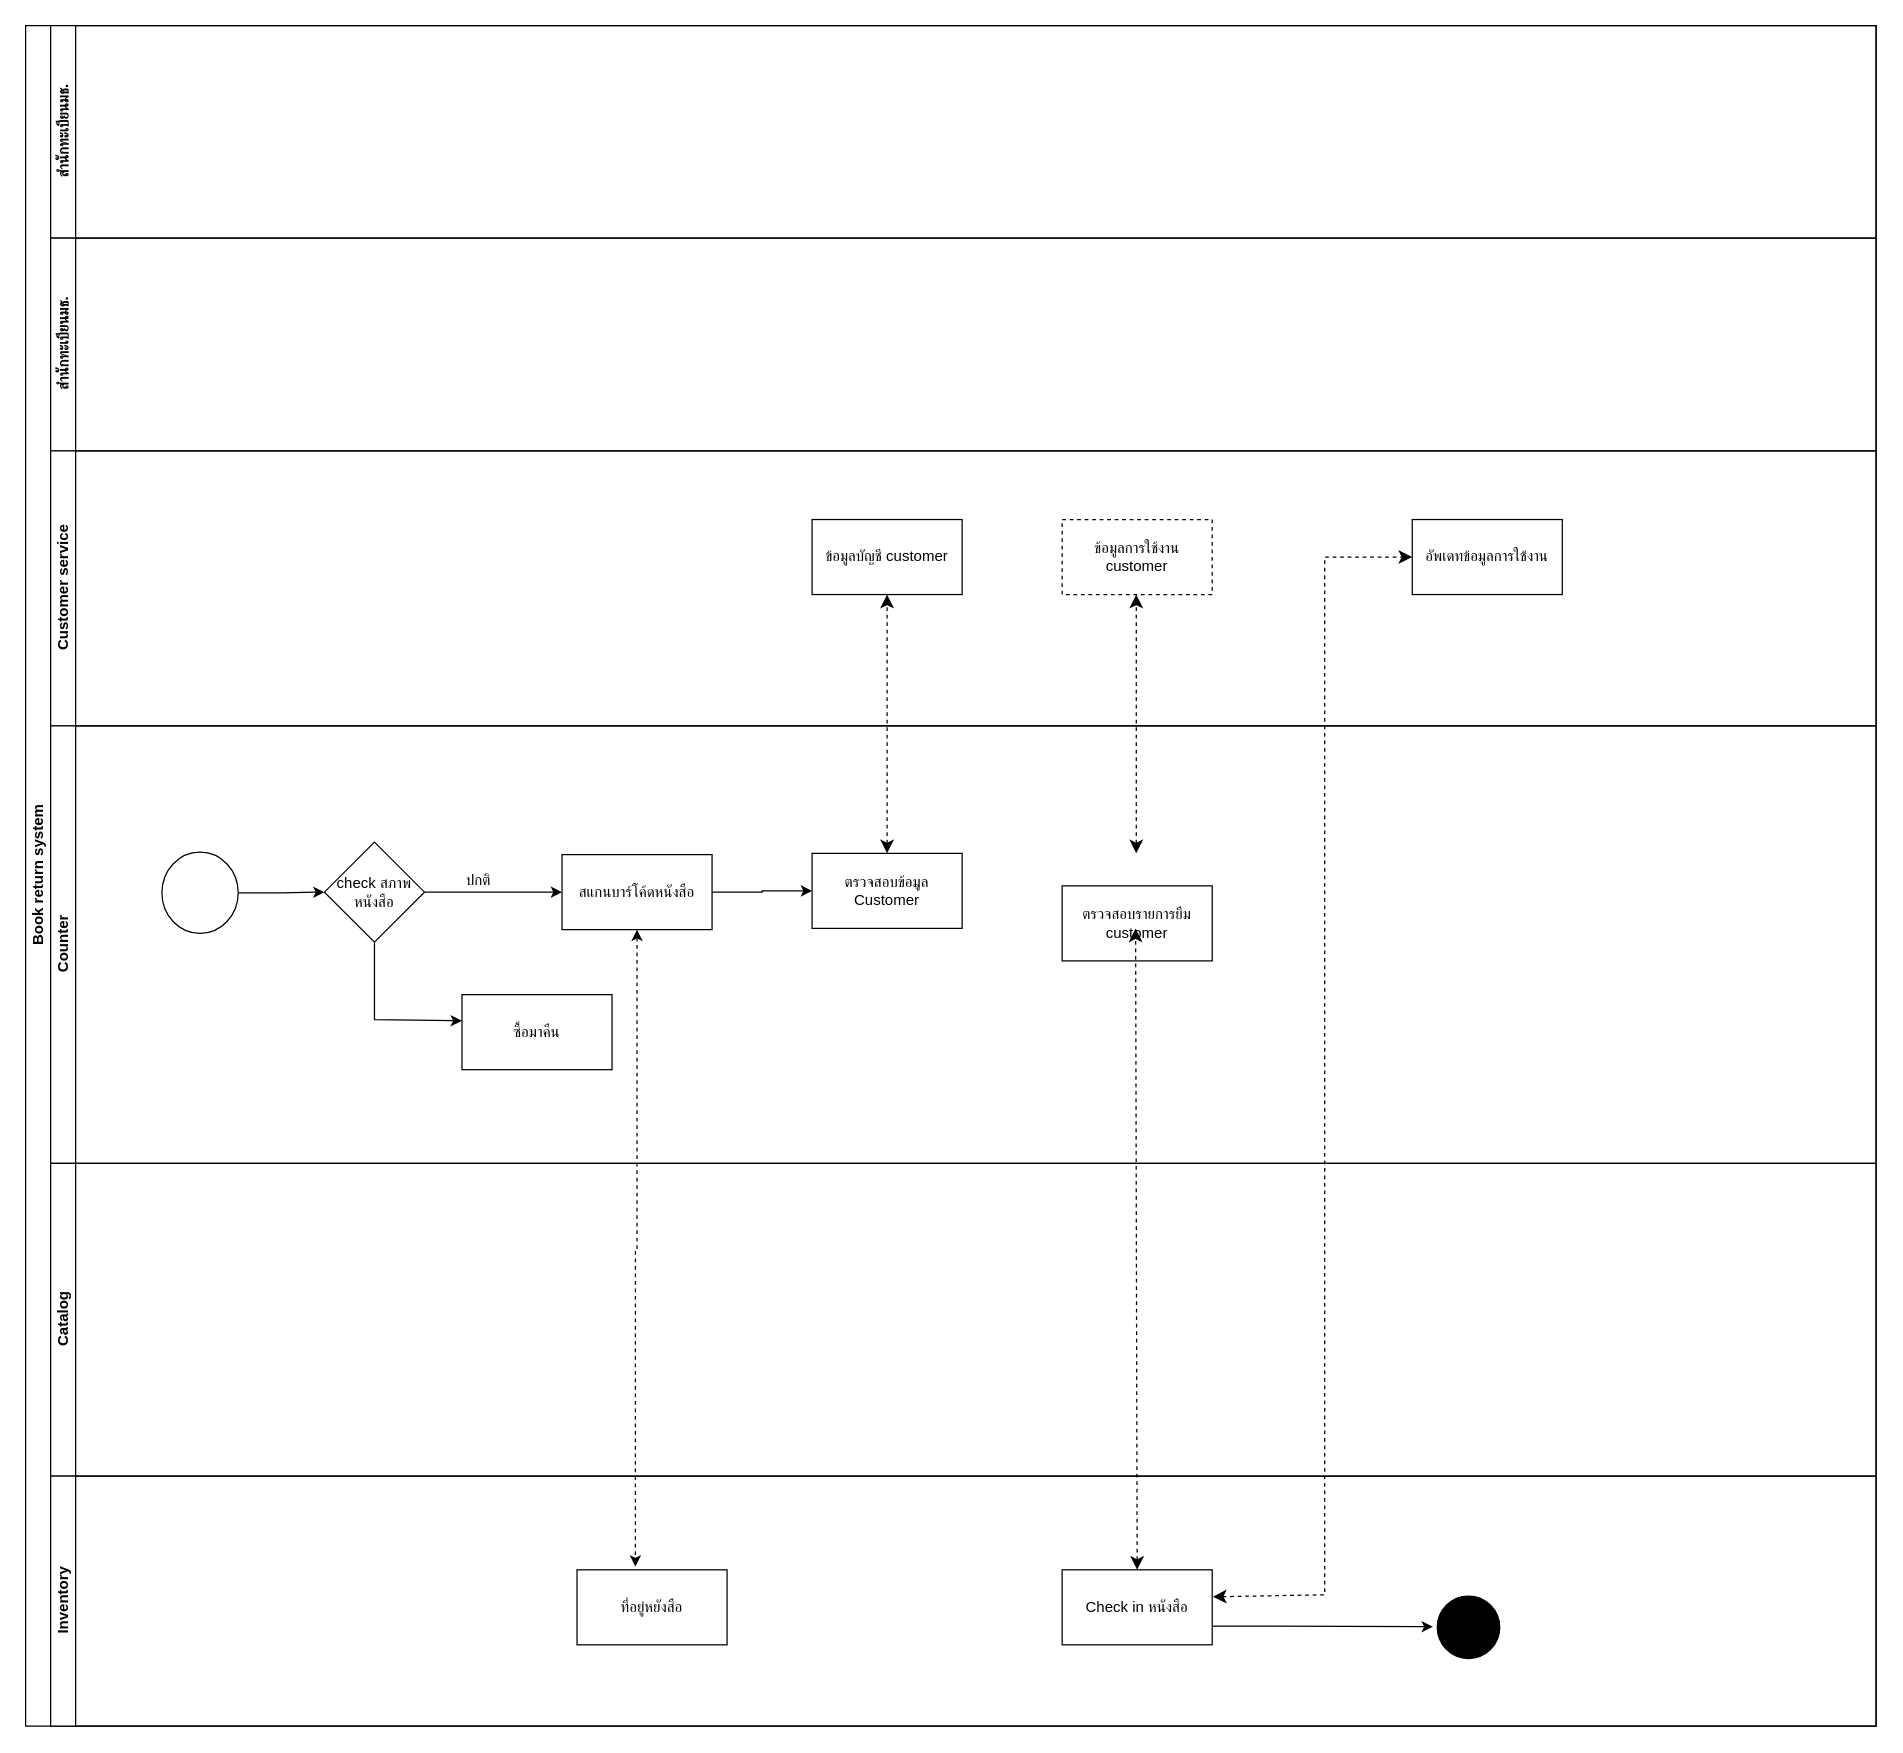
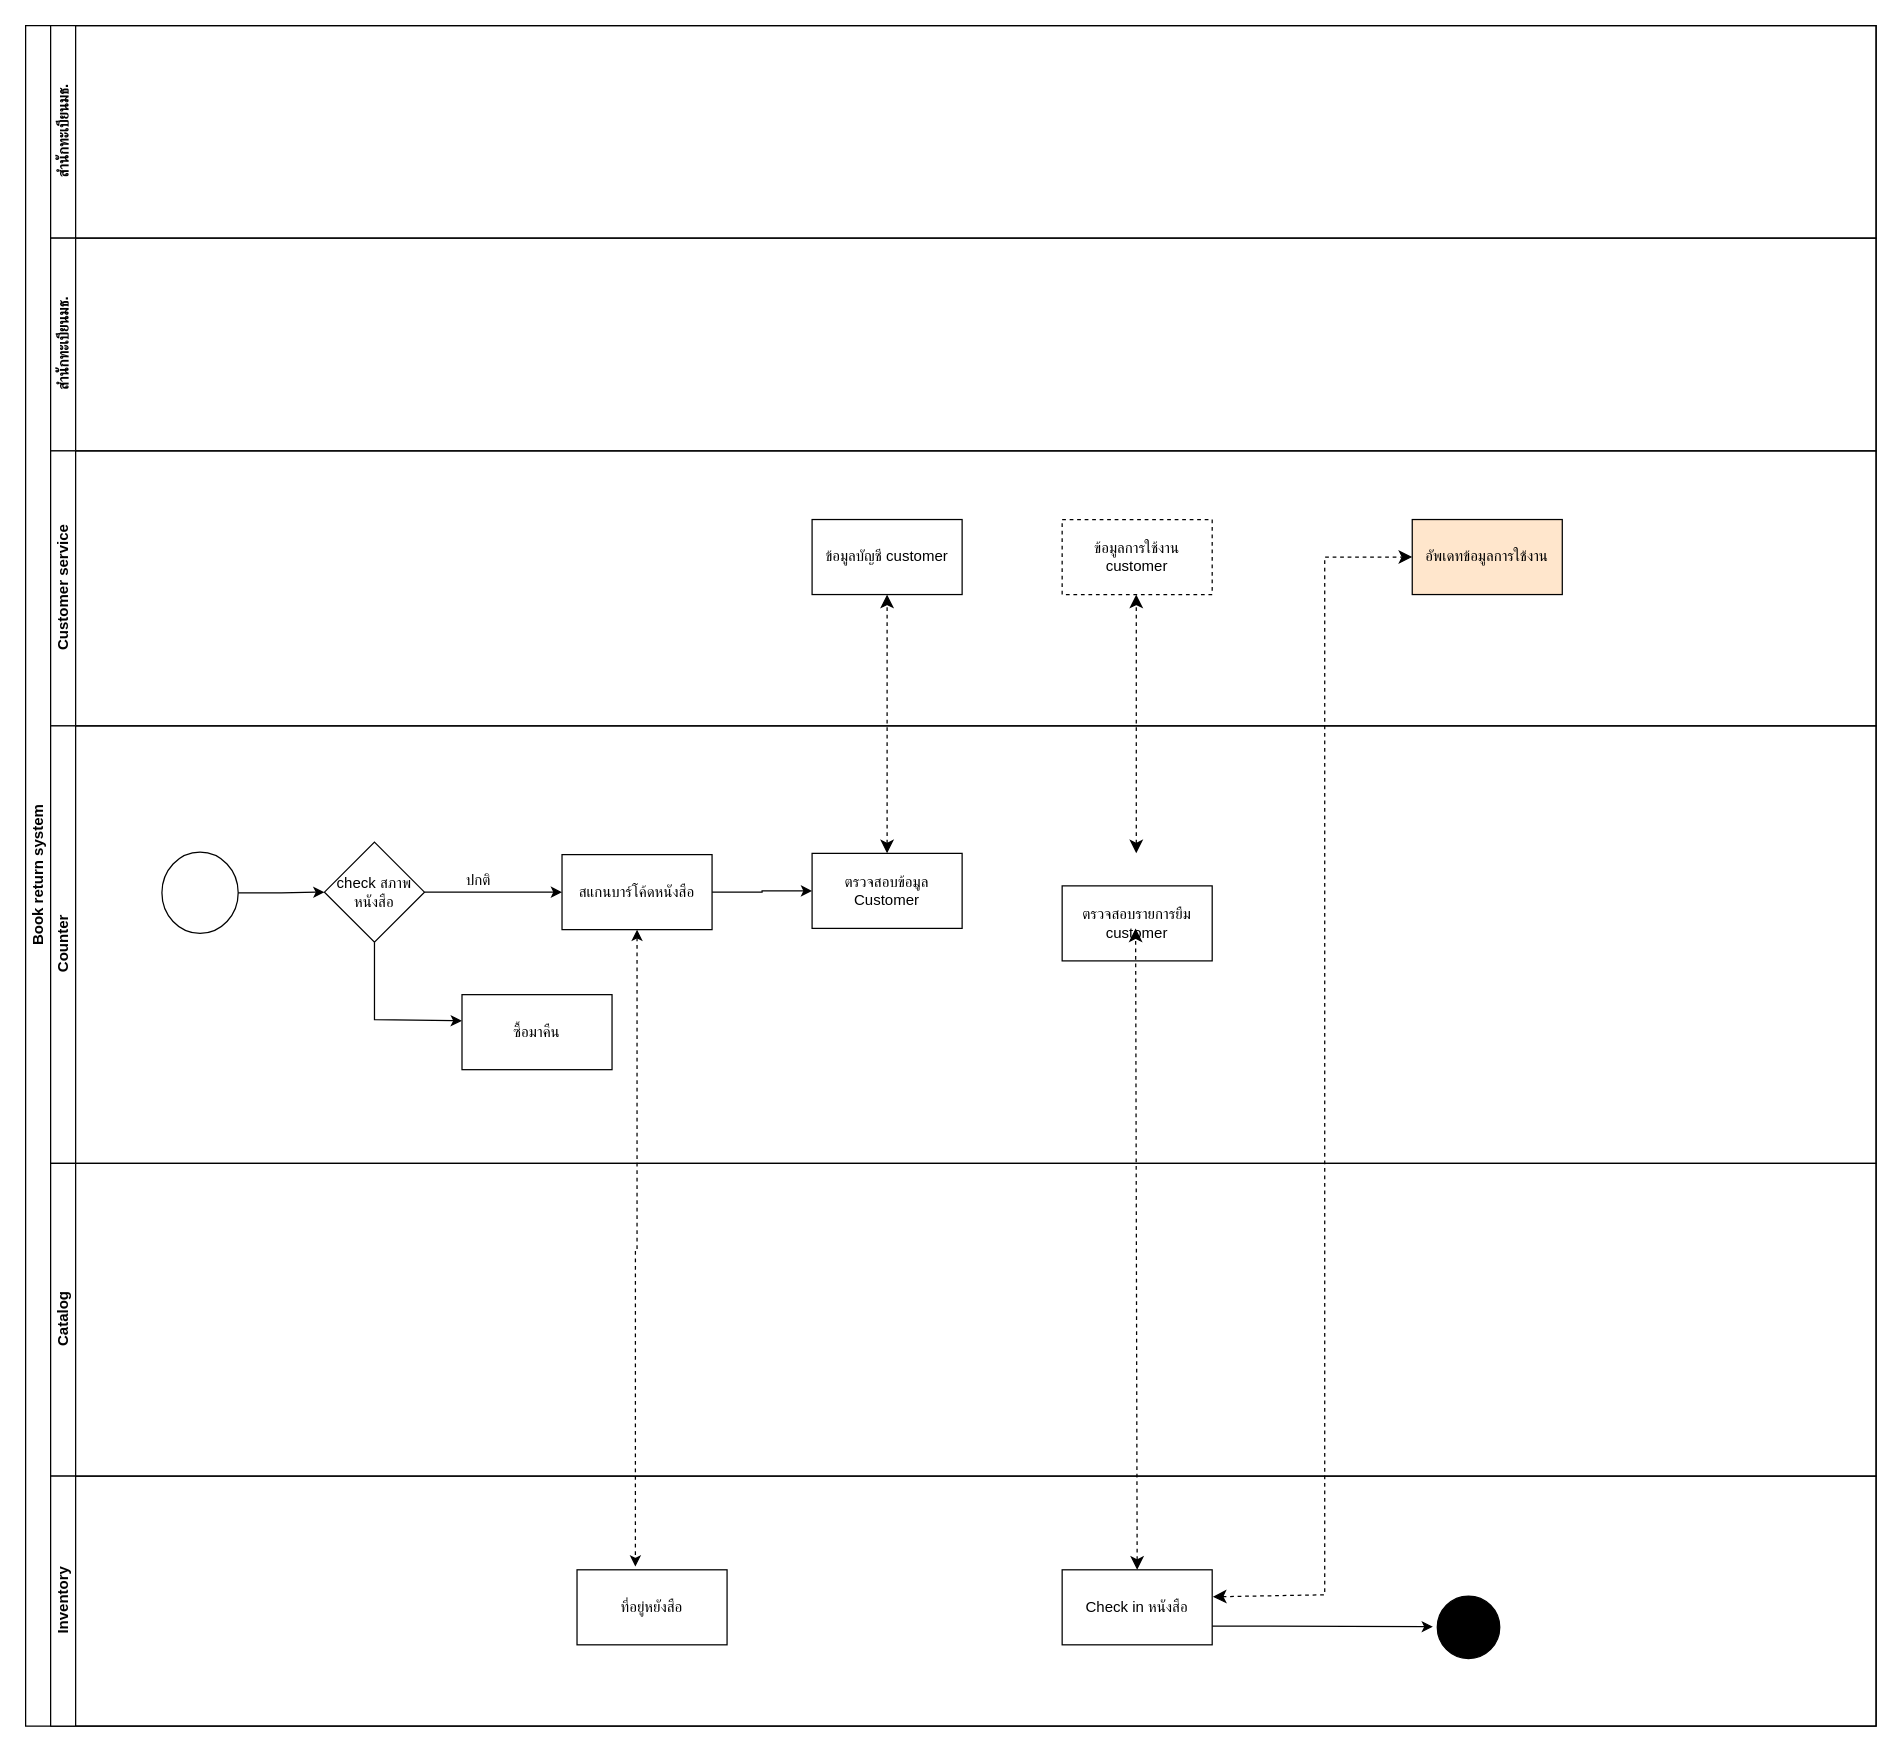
(1487, 557) -> (1487, 557)
